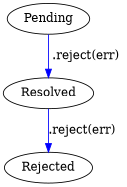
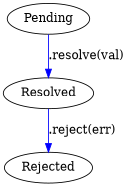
(86, 56) -> (86, 56)
